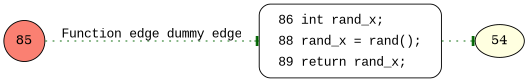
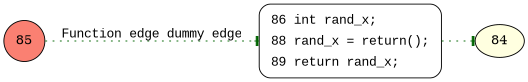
(362, 41) -> (362, 41)
(500, 41) -> (500, 41)
